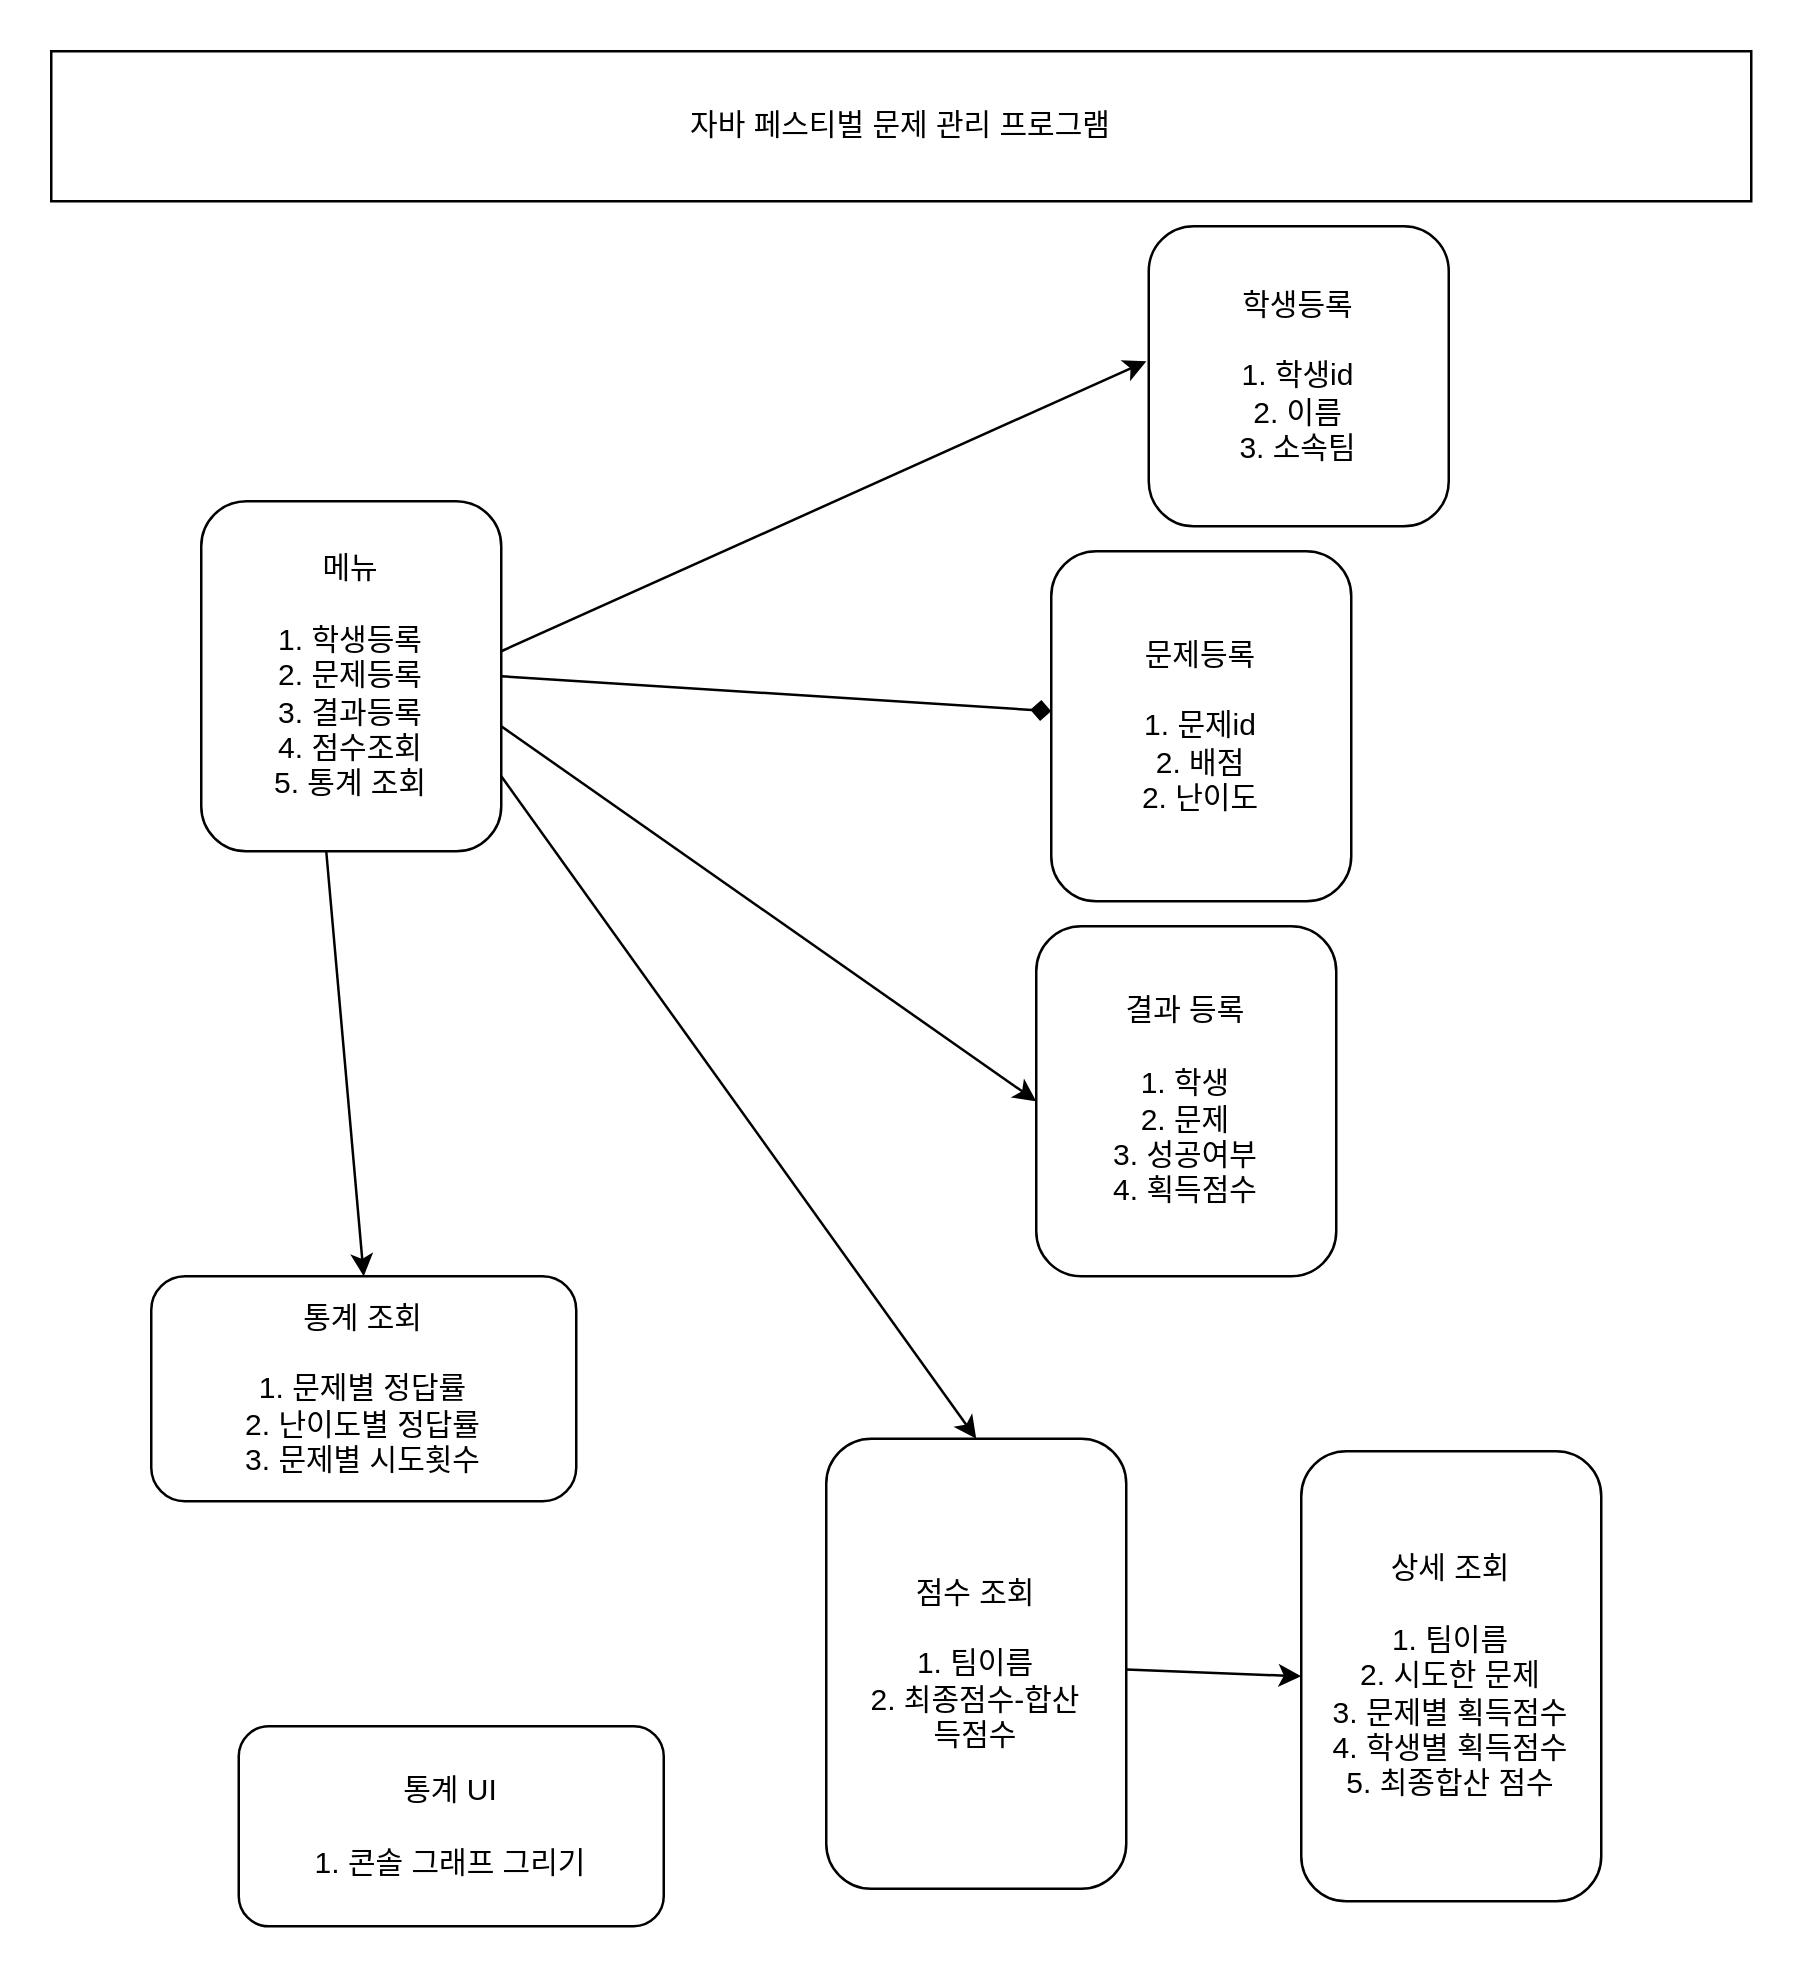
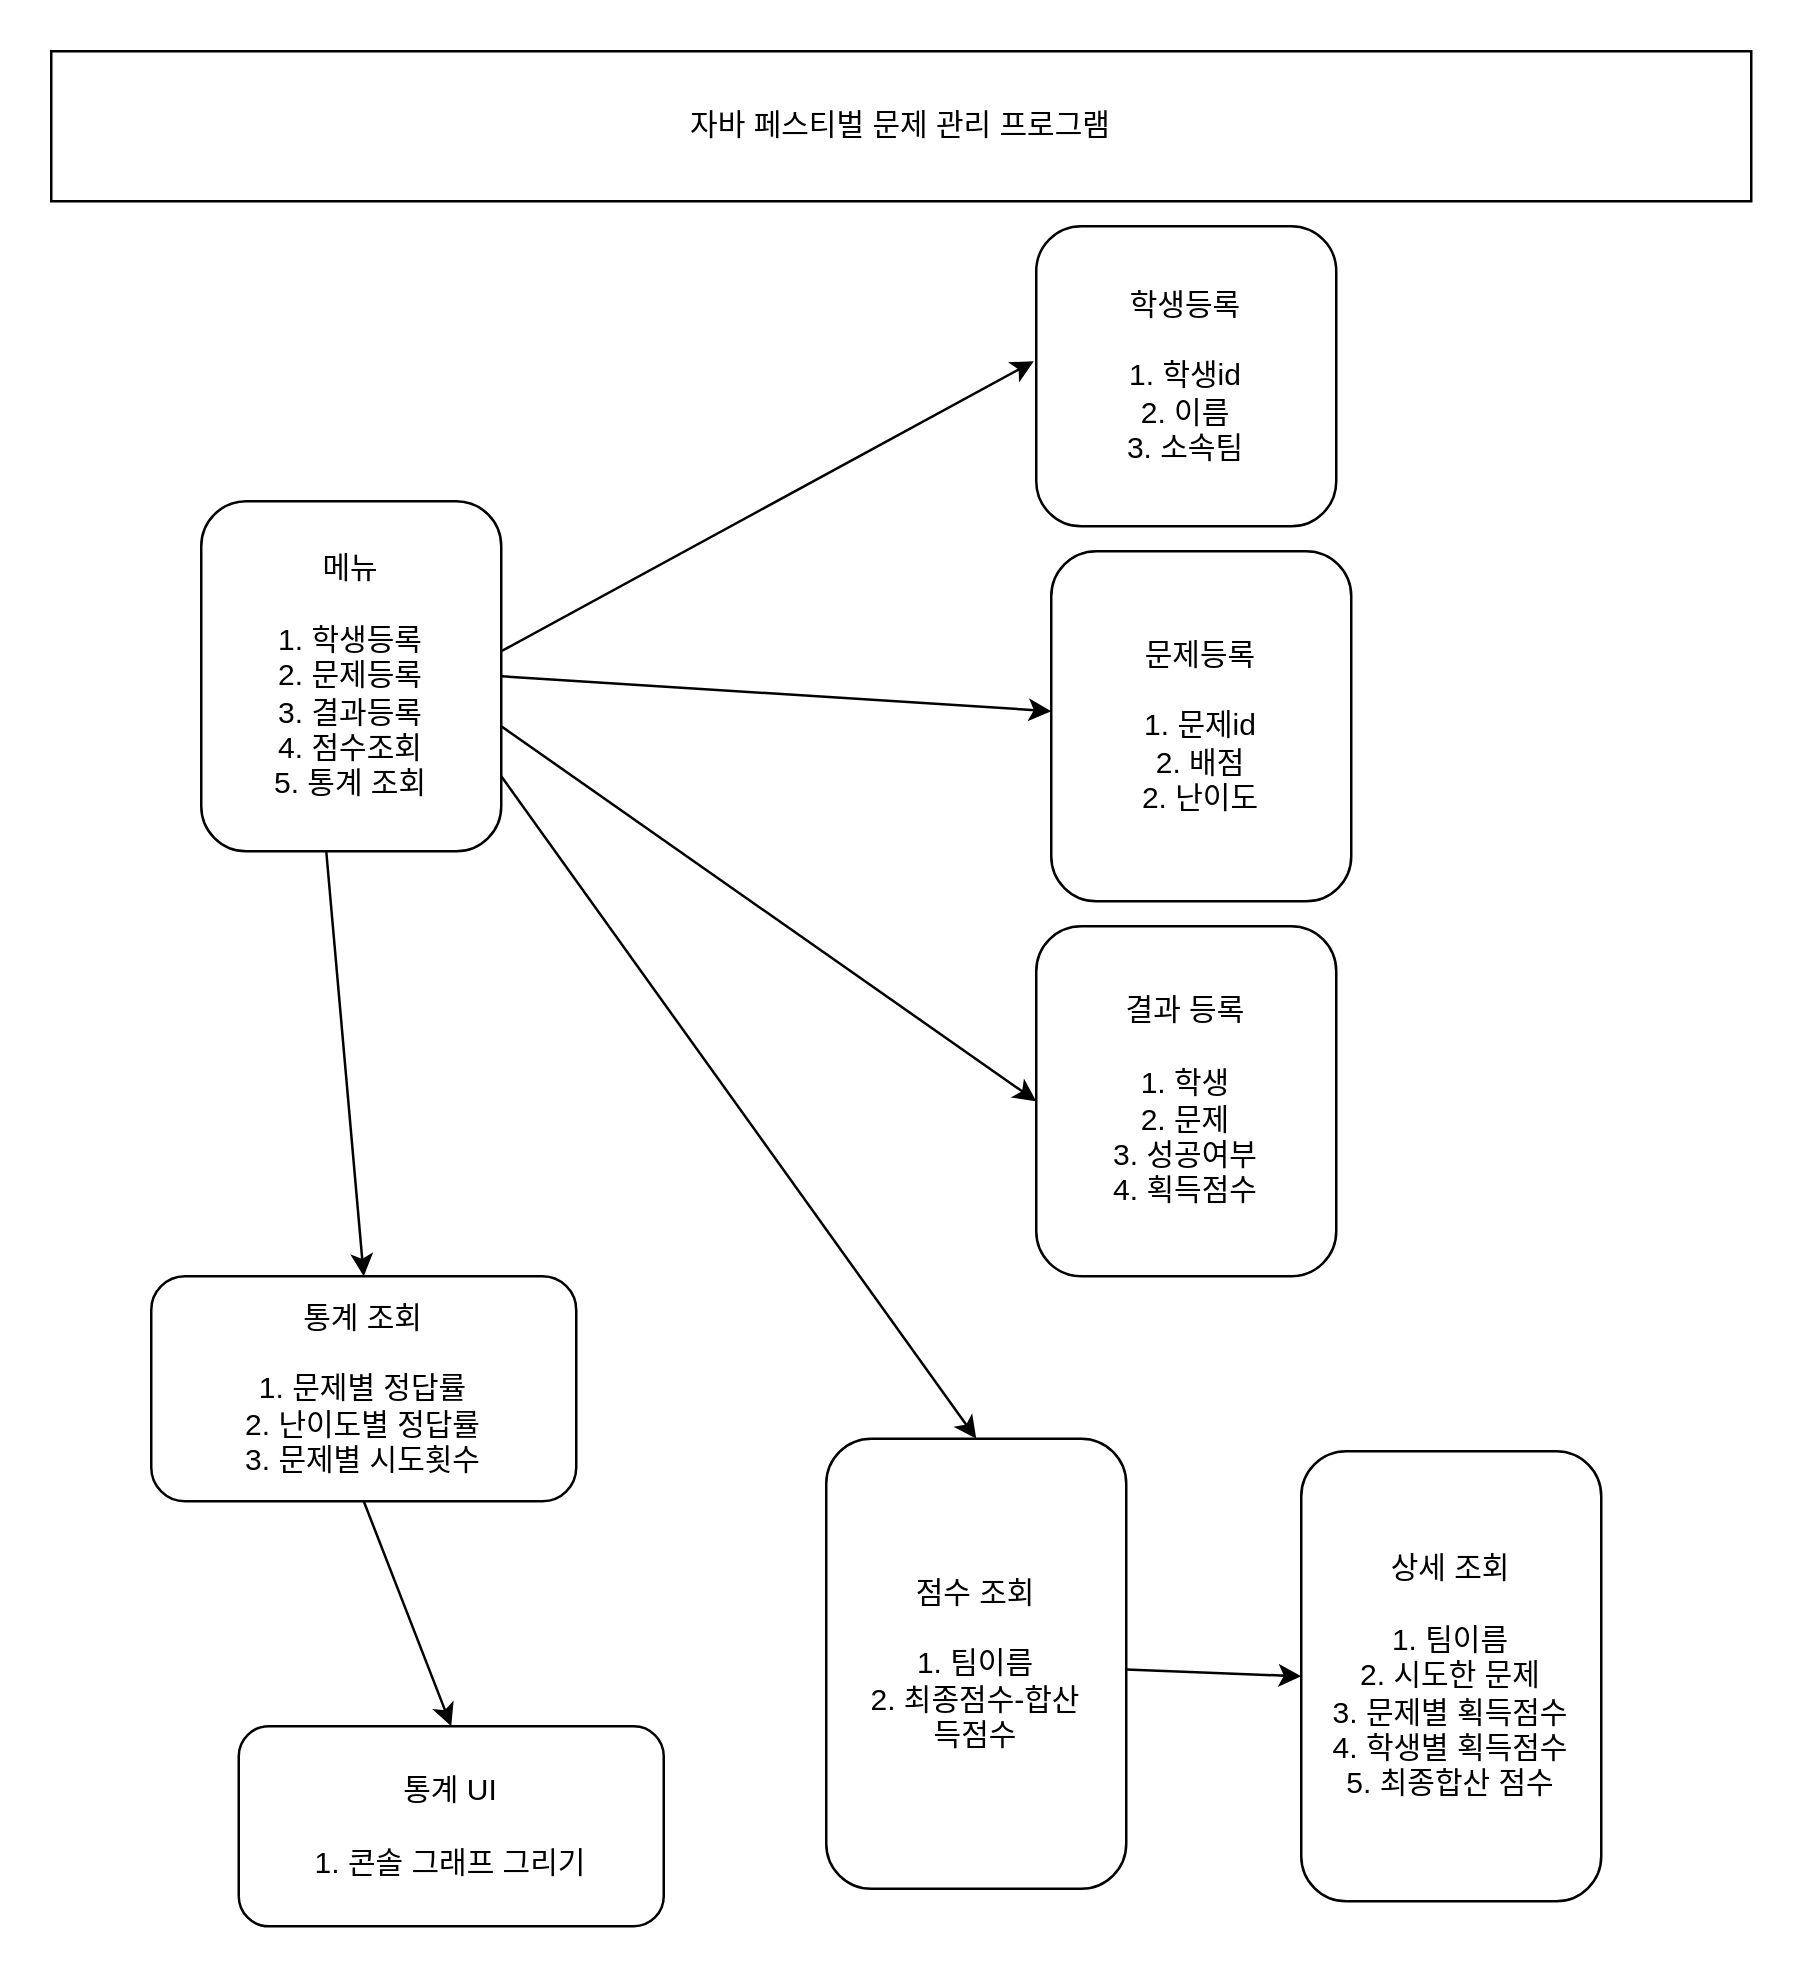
(1299, 376) -> (1186, 376)
(1031, 710) -> (1032, 710)
none -> (404, 1606)
